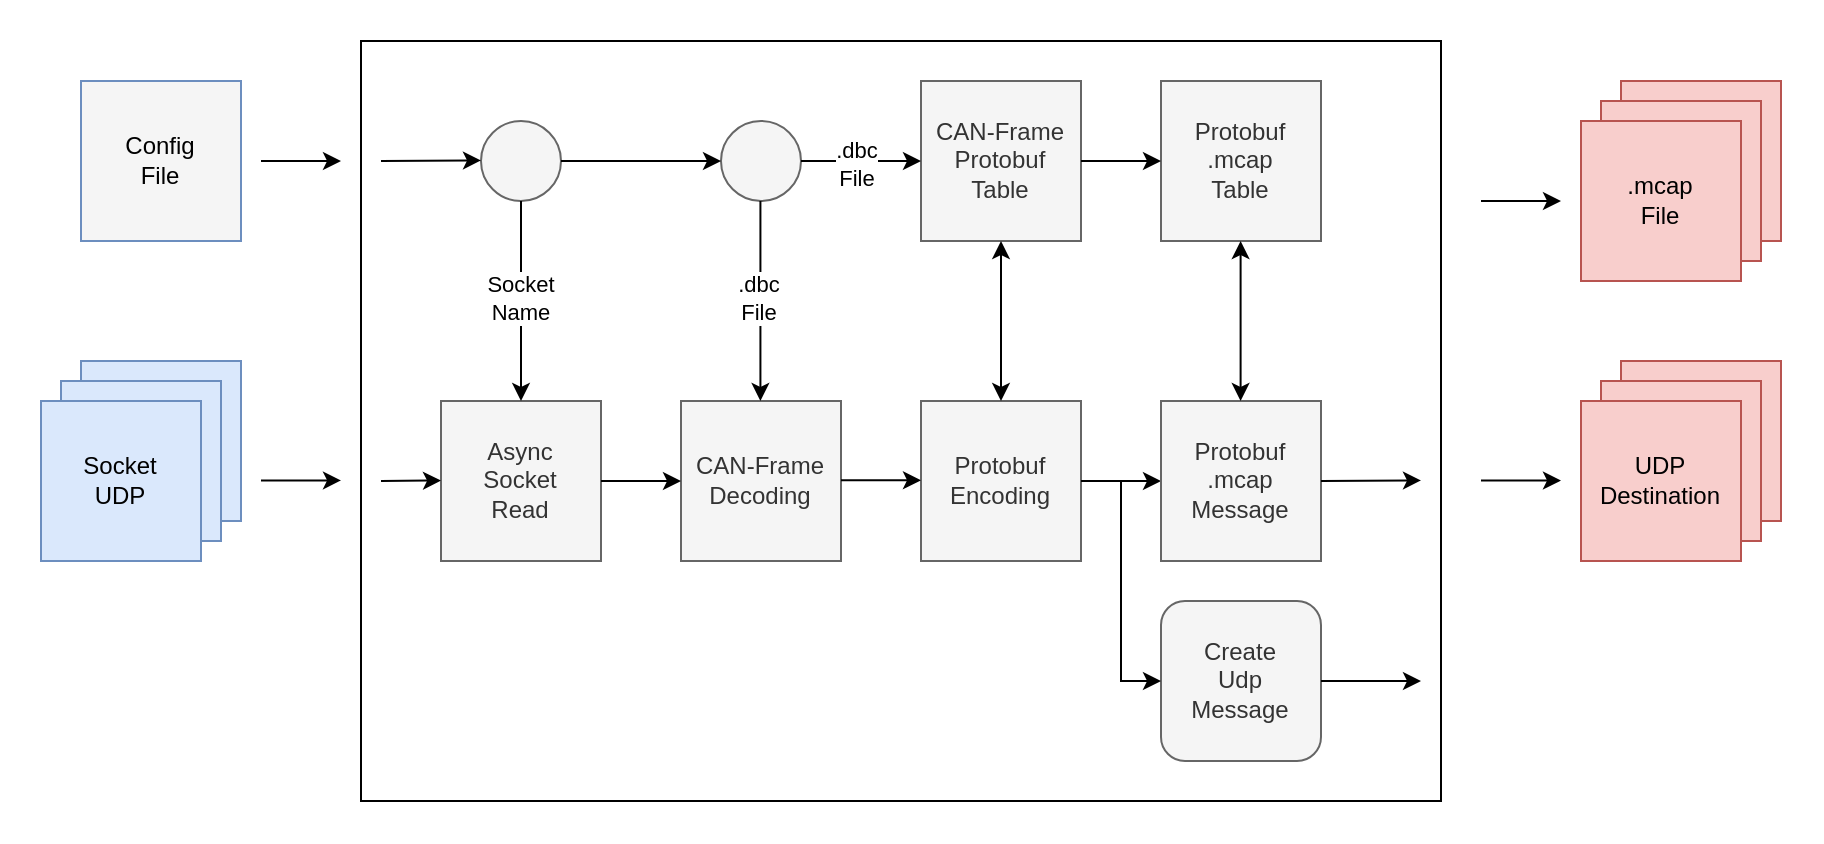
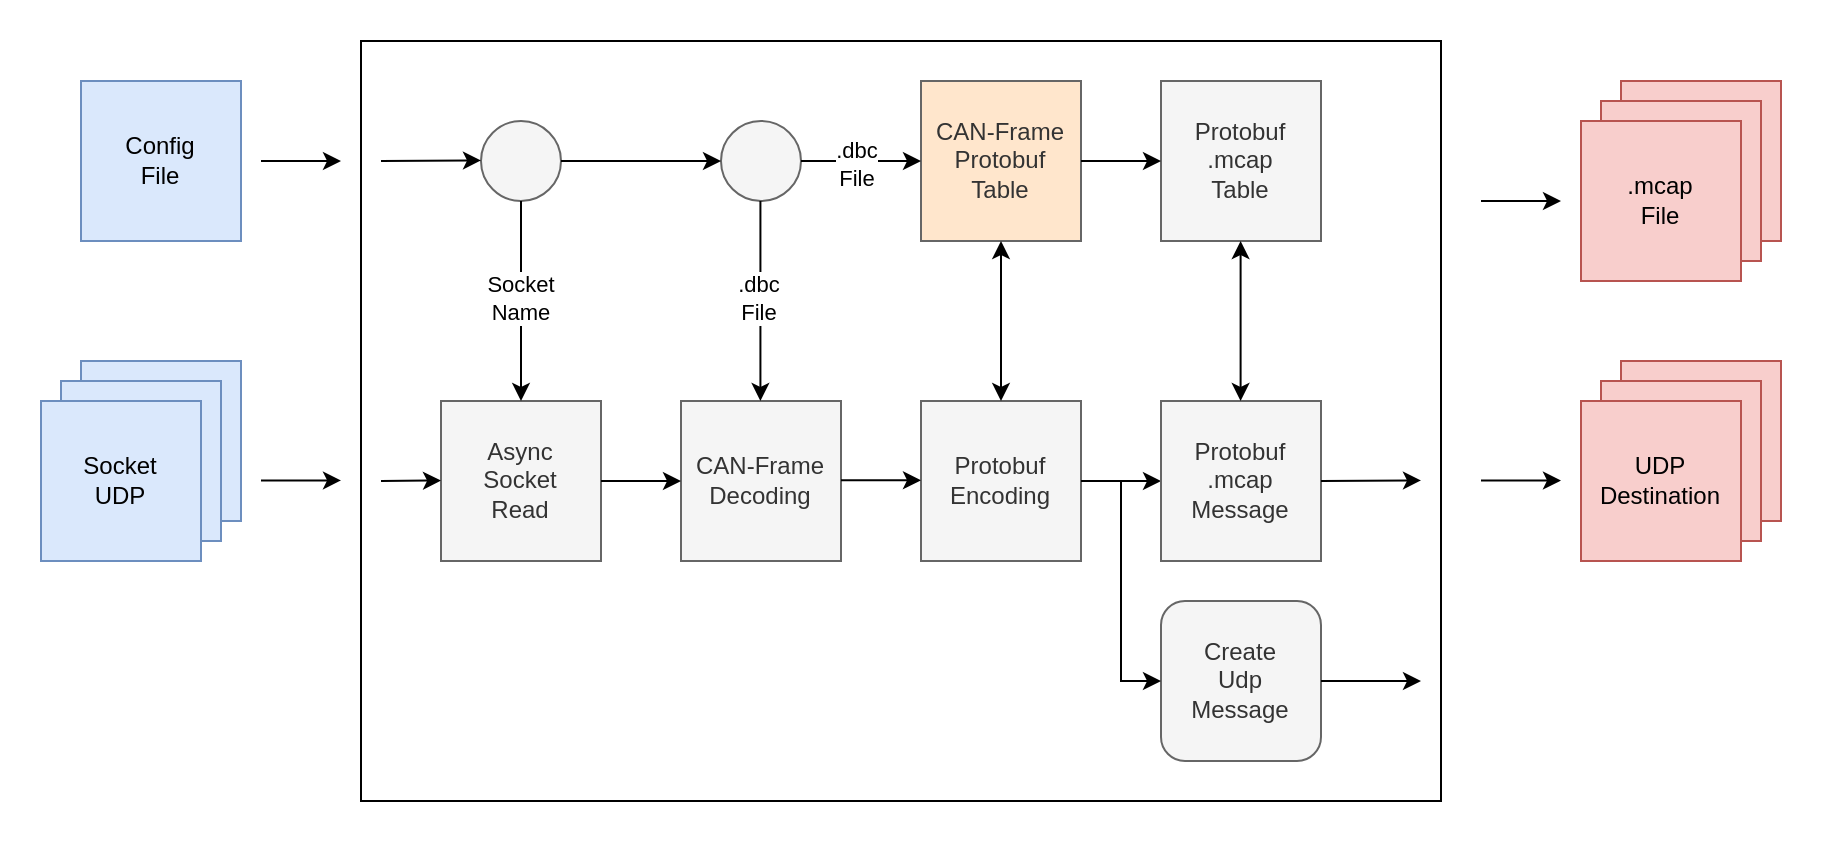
(161, 161) -> (161, 161)
(1001, 161) -> (1001, 161)
